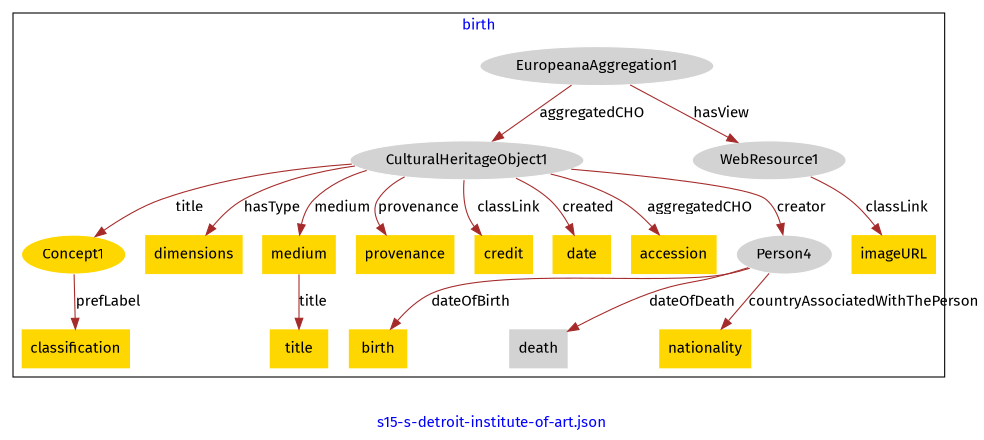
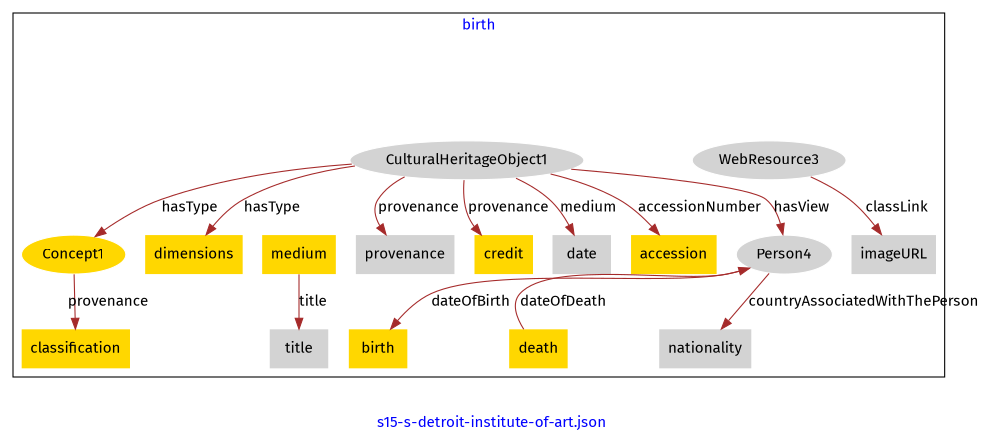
(597, 66) -> none
(769, 160) -> (769, 160)
(327, 189) -> none
(190, 207) -> (190, 207)
(509, 207) -> (509, 207)
(588, 207) -> (588, 207)
(700, 207) -> (700, 207)
(802, 207) -> (802, 207)
(405, 255) -> (405, 255)
(582, 255) -> (582, 255)
(894, 255) -> (894, 255)
(660, 290) -> (609, 275)
(108, 302) -> (108, 302)
(299, 349) -> (299, 349)
(538, 349) -> (538, 349)
(705, 349) -> (705, 349)
